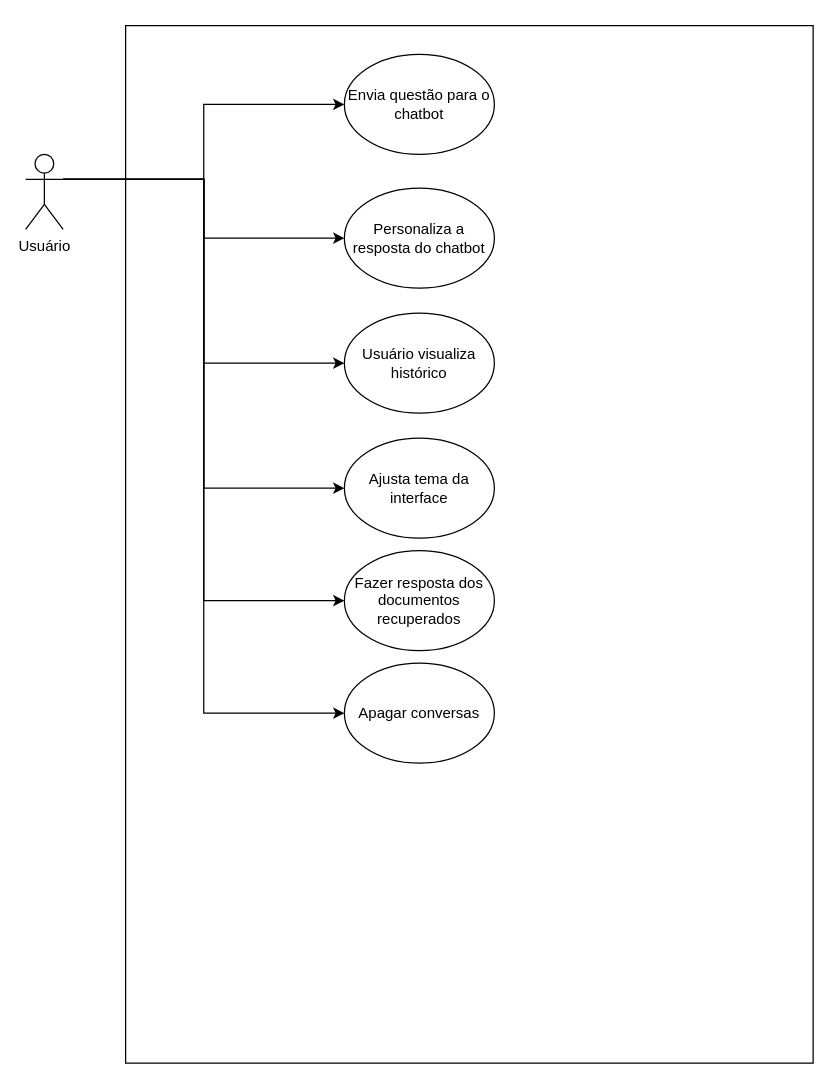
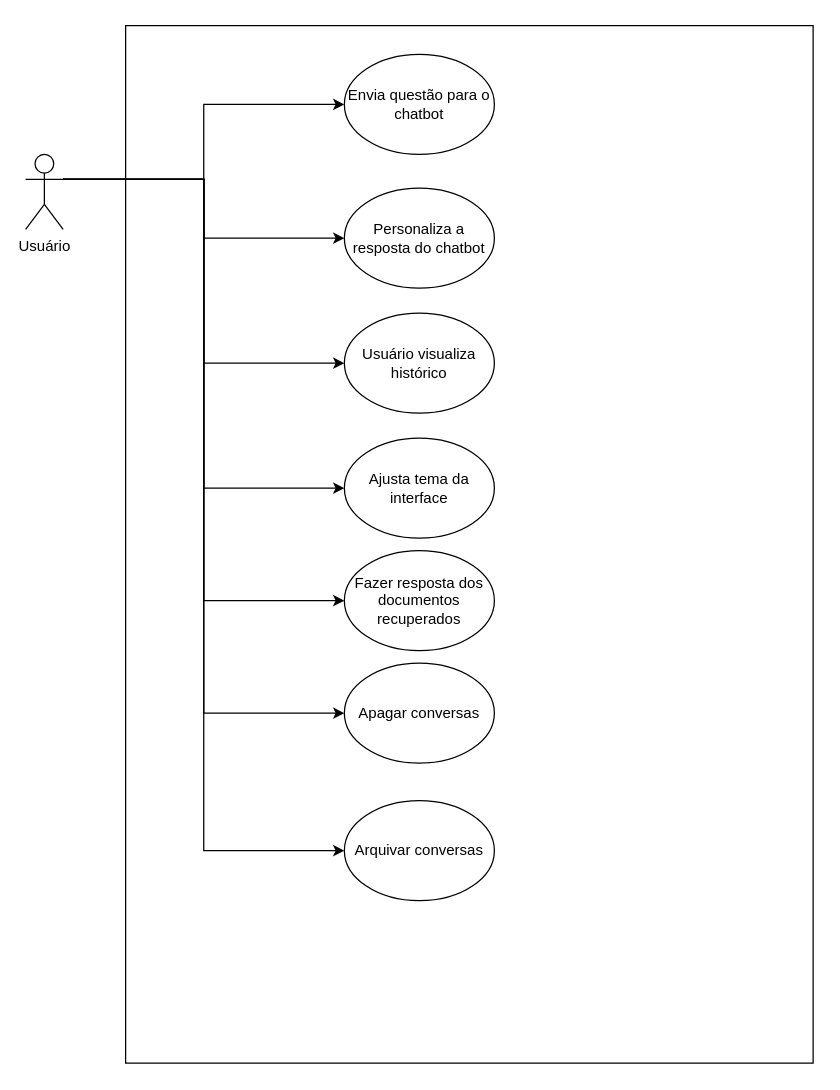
none -> (204, 849)
none -> (419, 851)
